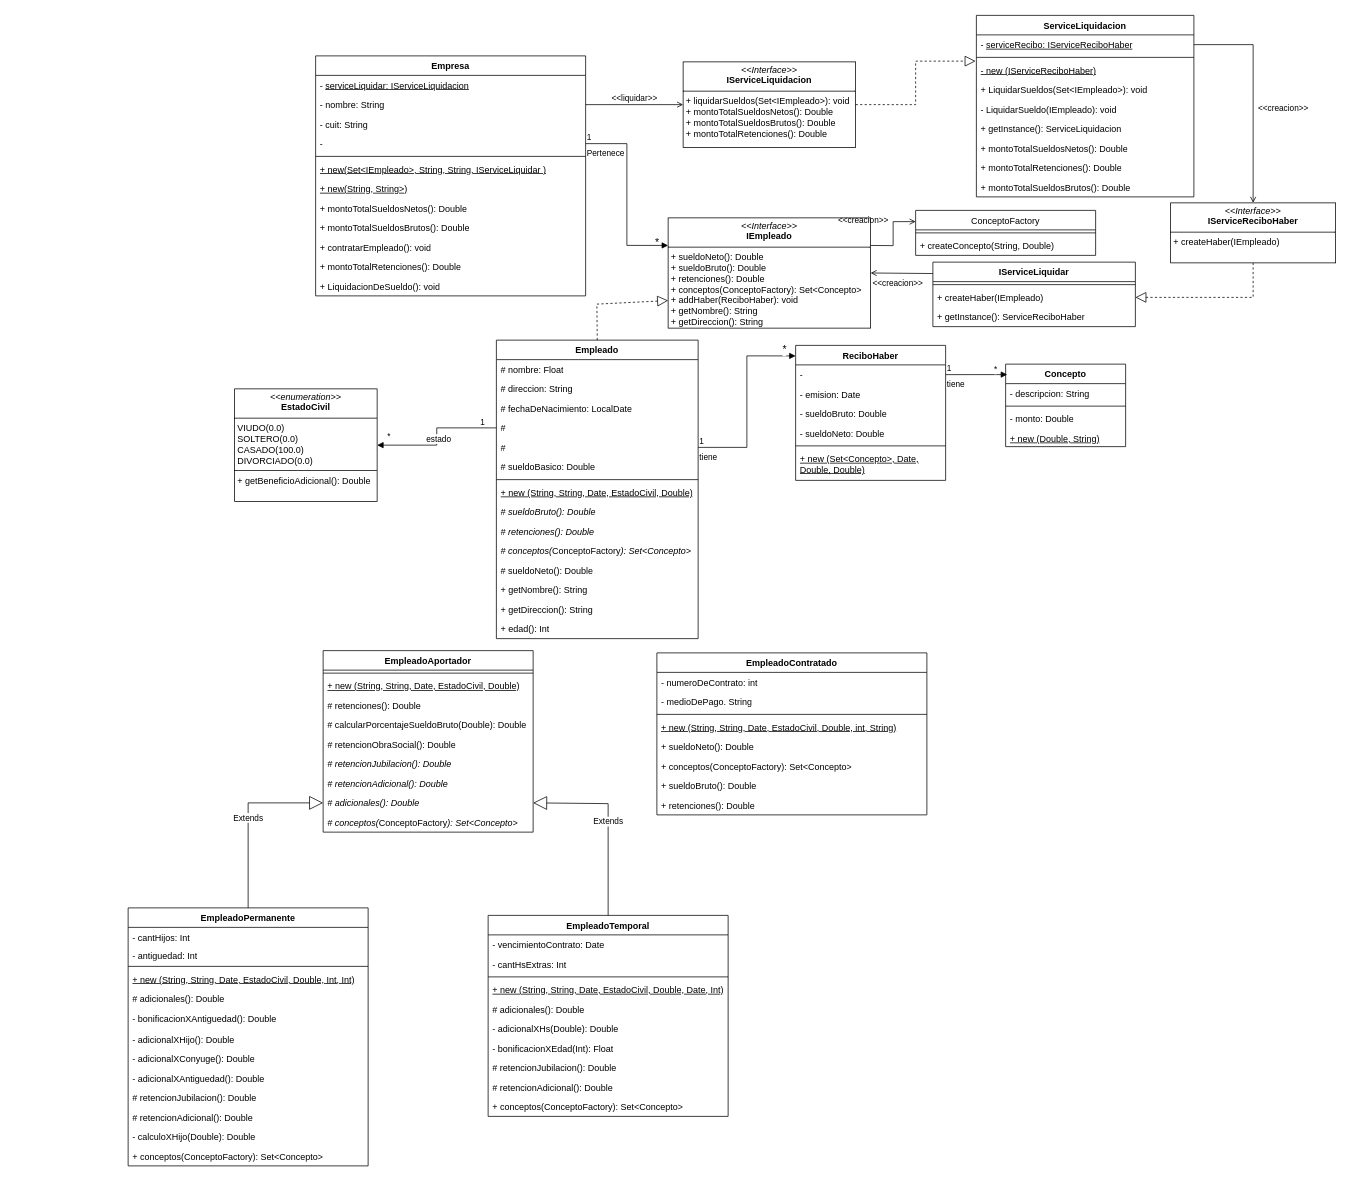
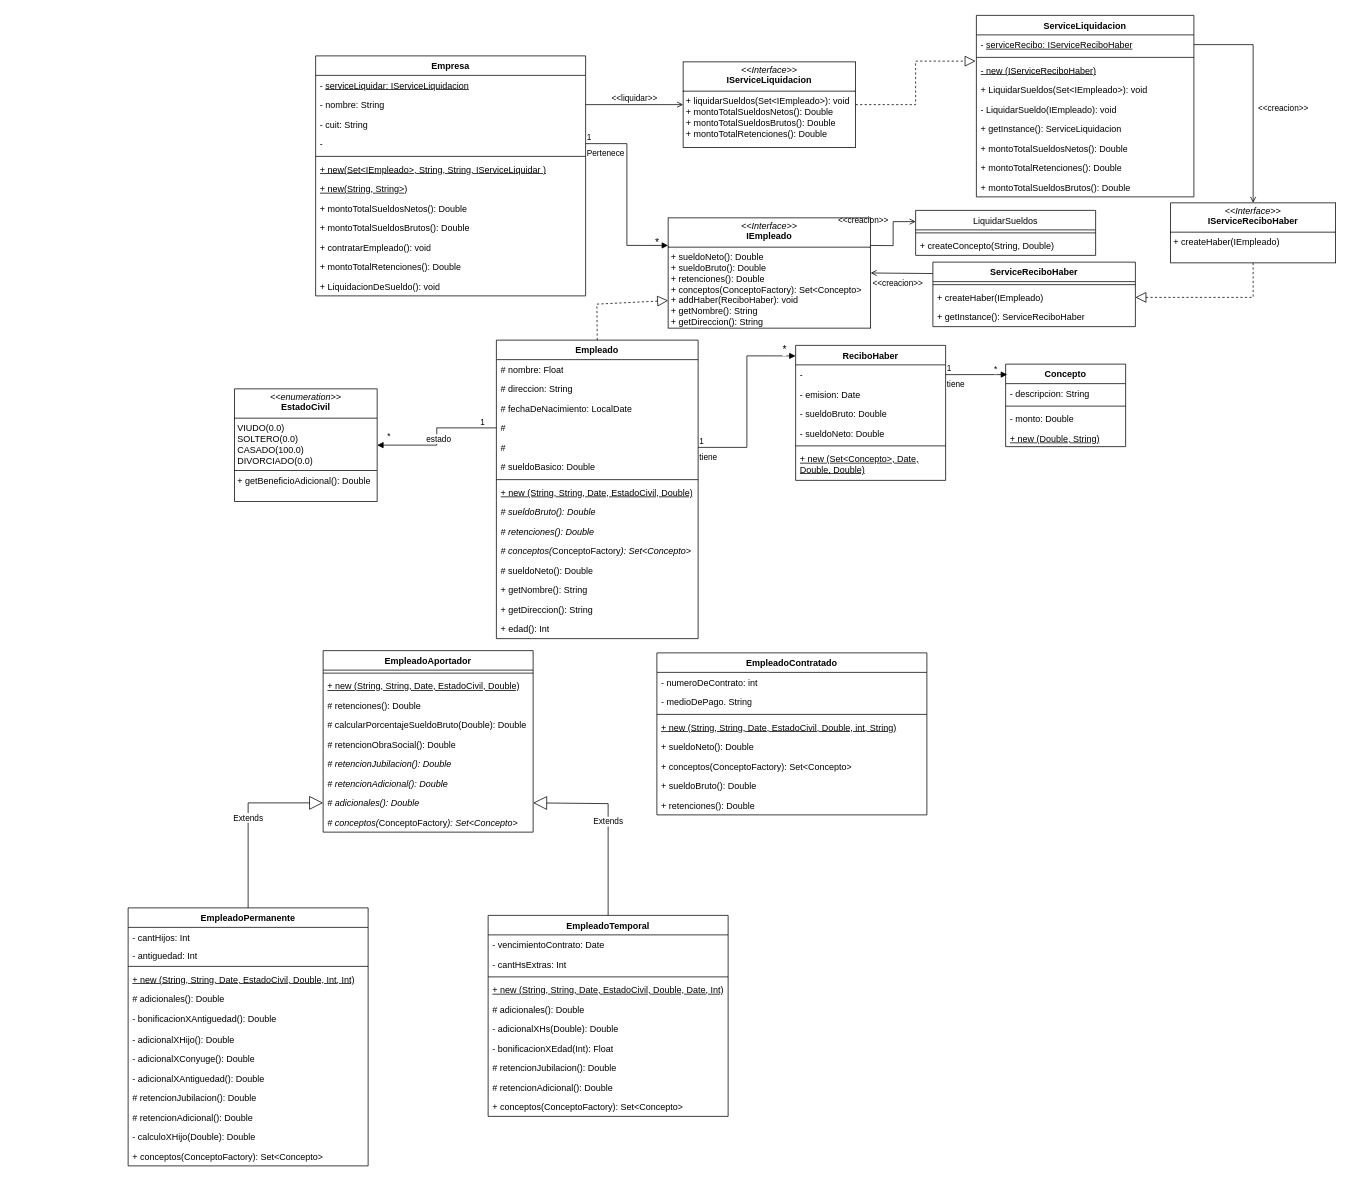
(1005, 221) -> (1005, 221)
(1034, 273) -> (1034, 273)
